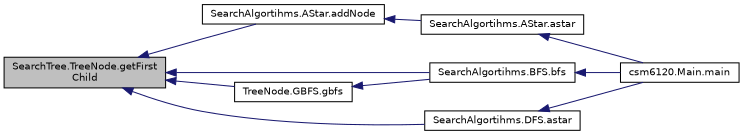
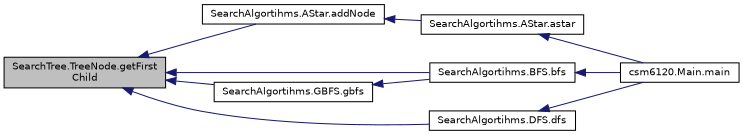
(293, 92) -> (293, 92)
(502, 121) -> (502, 121)
